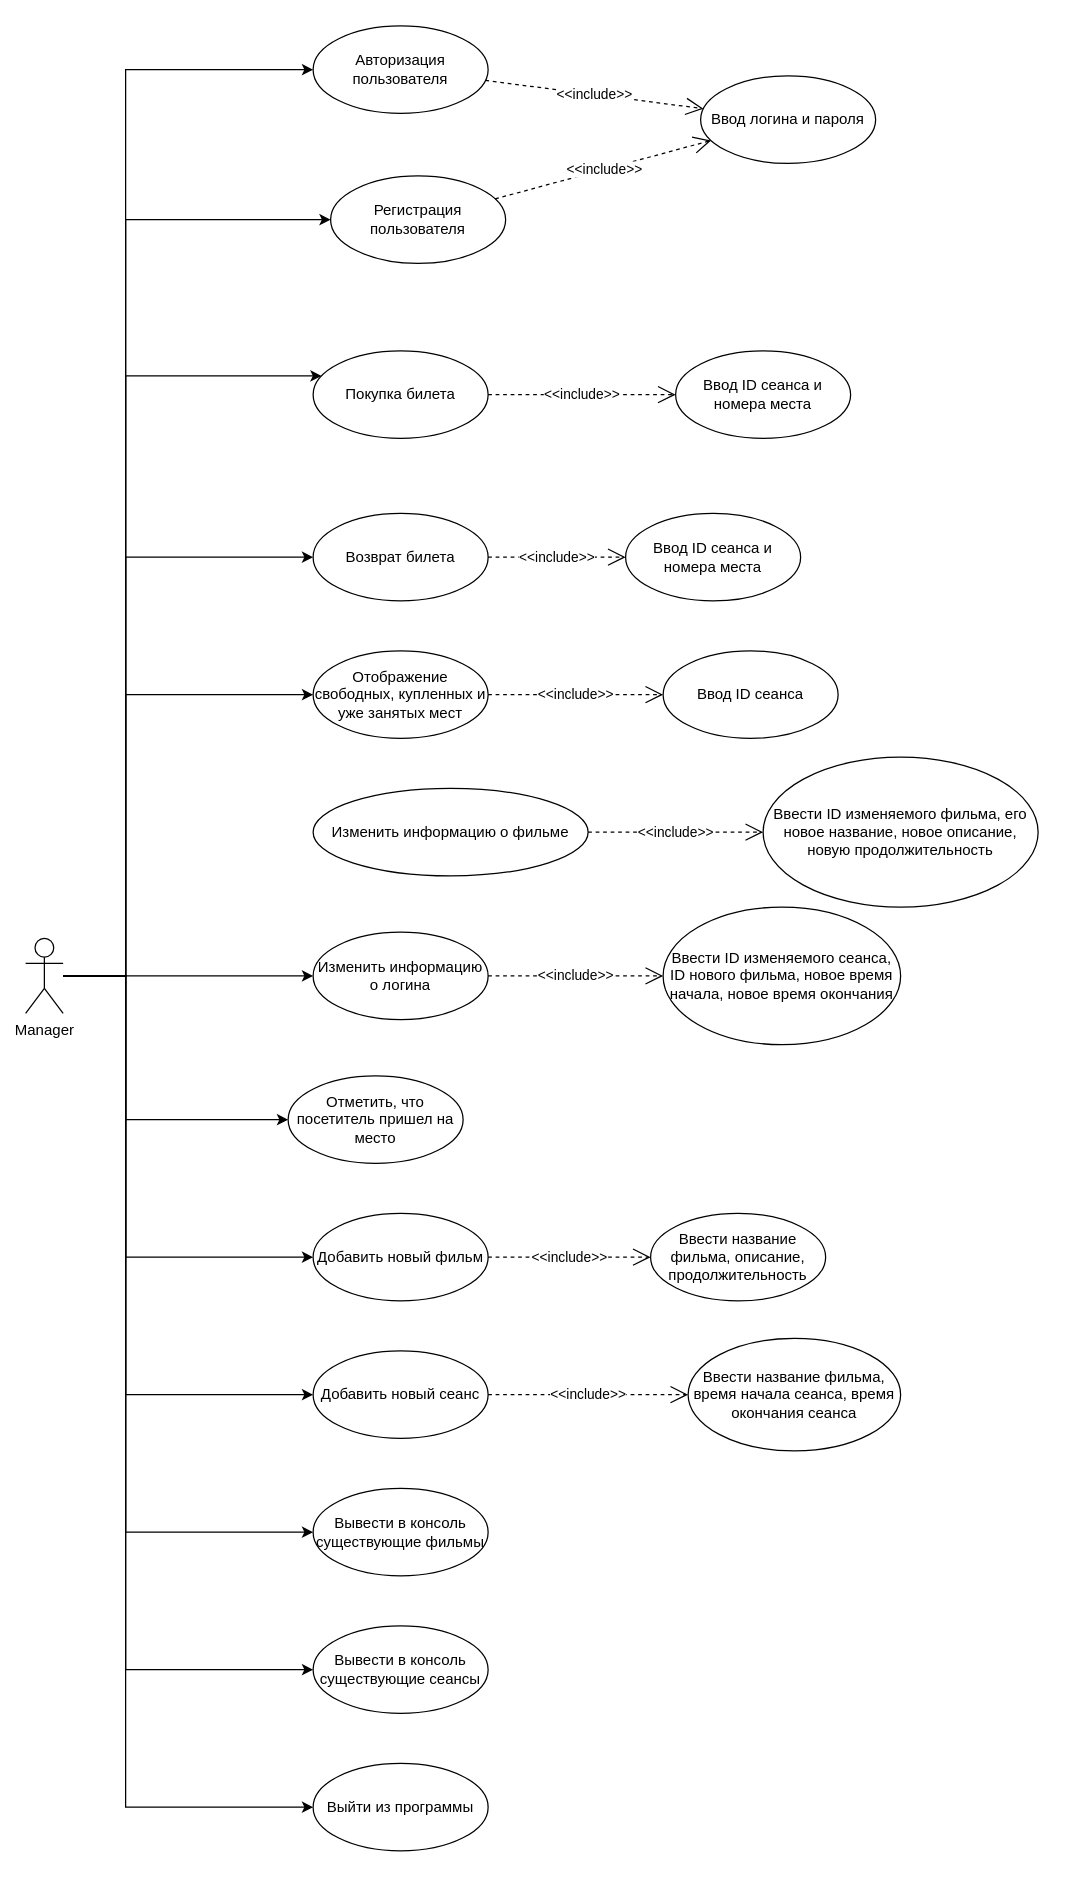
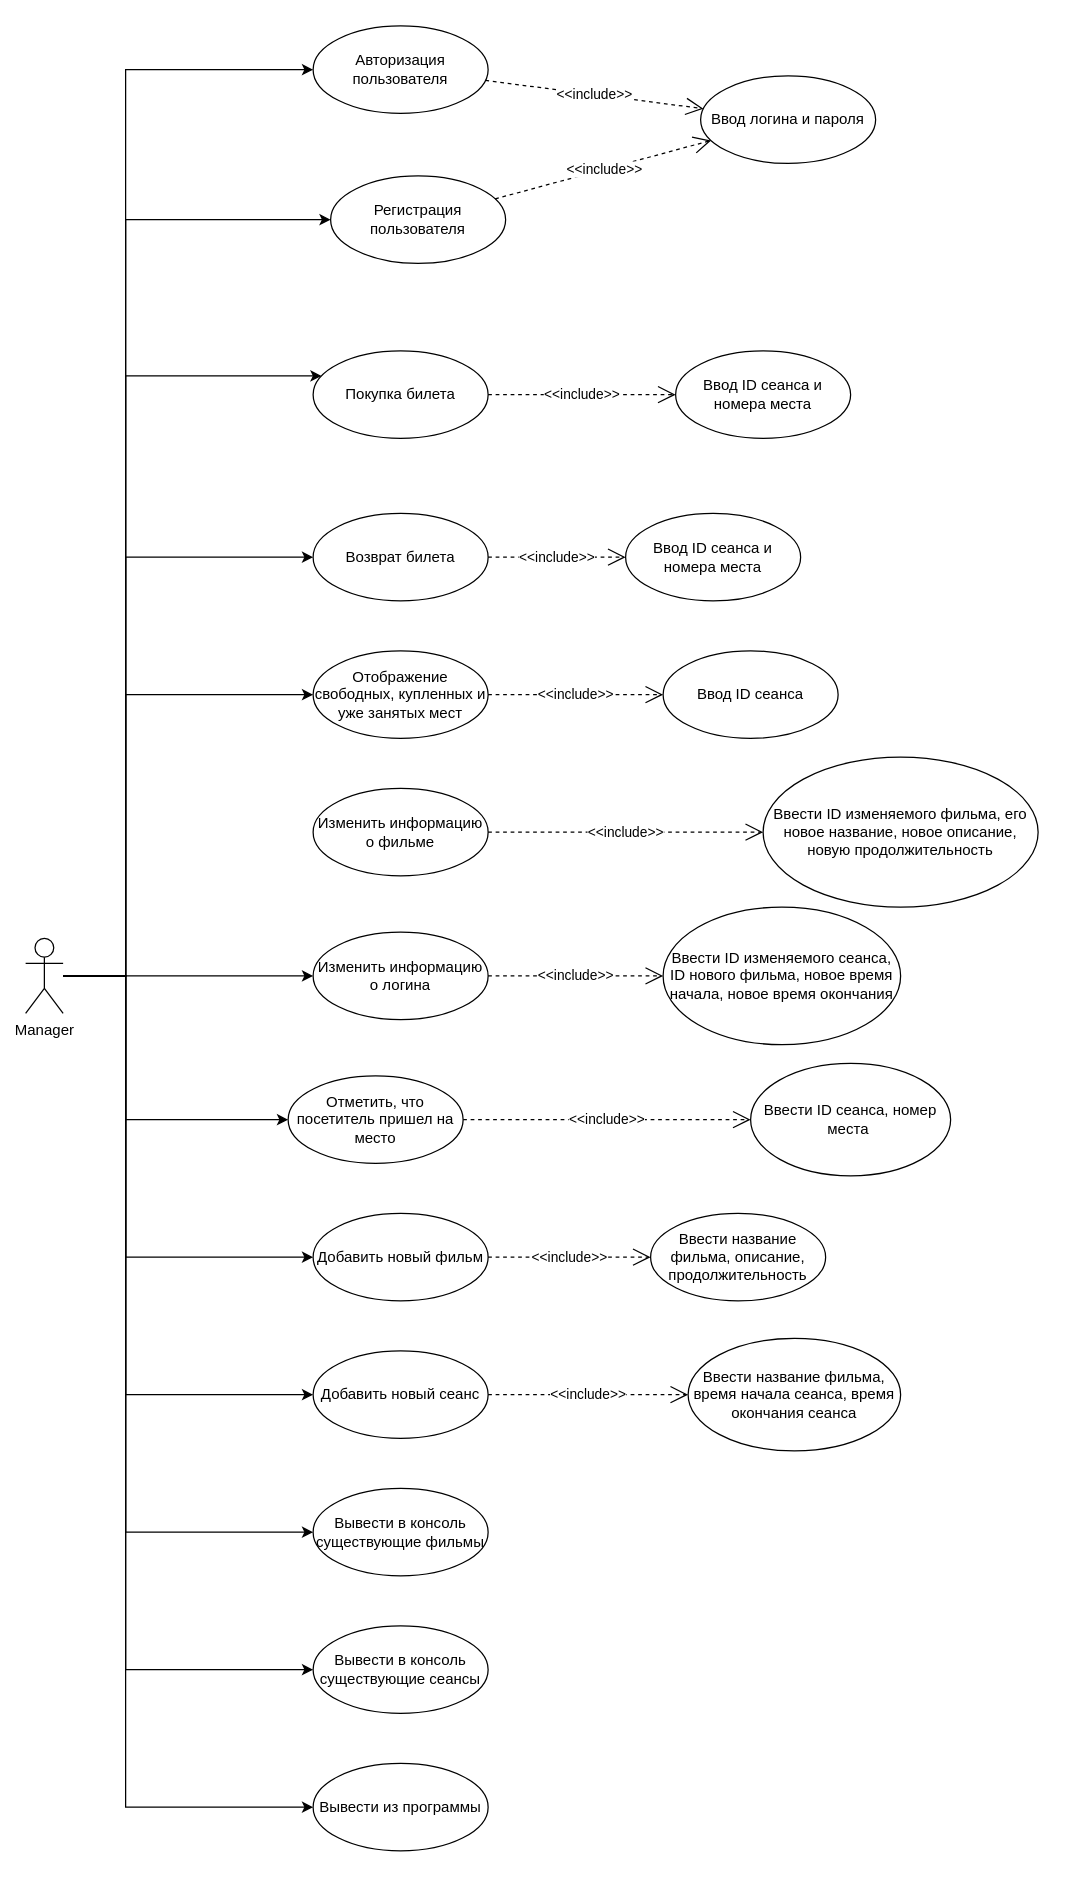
(451, 832) -> (401, 832)
none -> (605, 1119)
none -> (851, 1119)
(401, 1807) -> (401, 1807)
